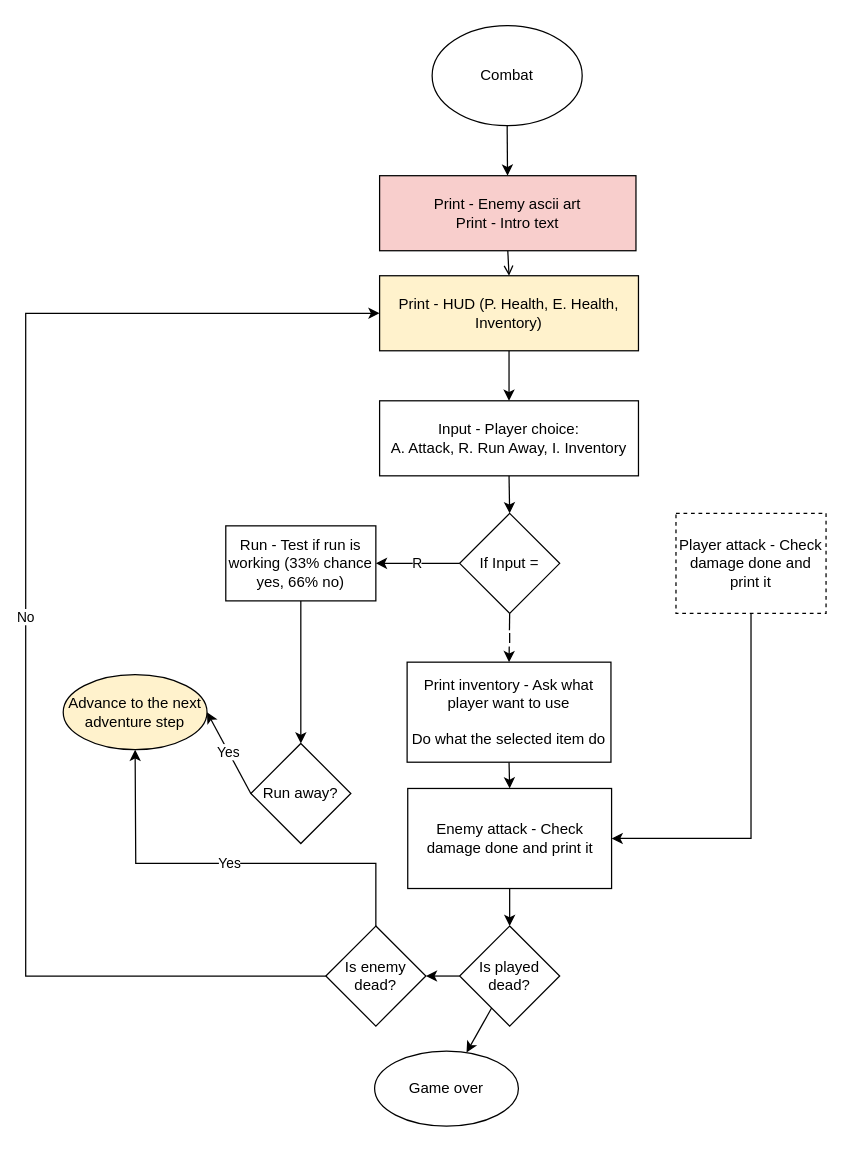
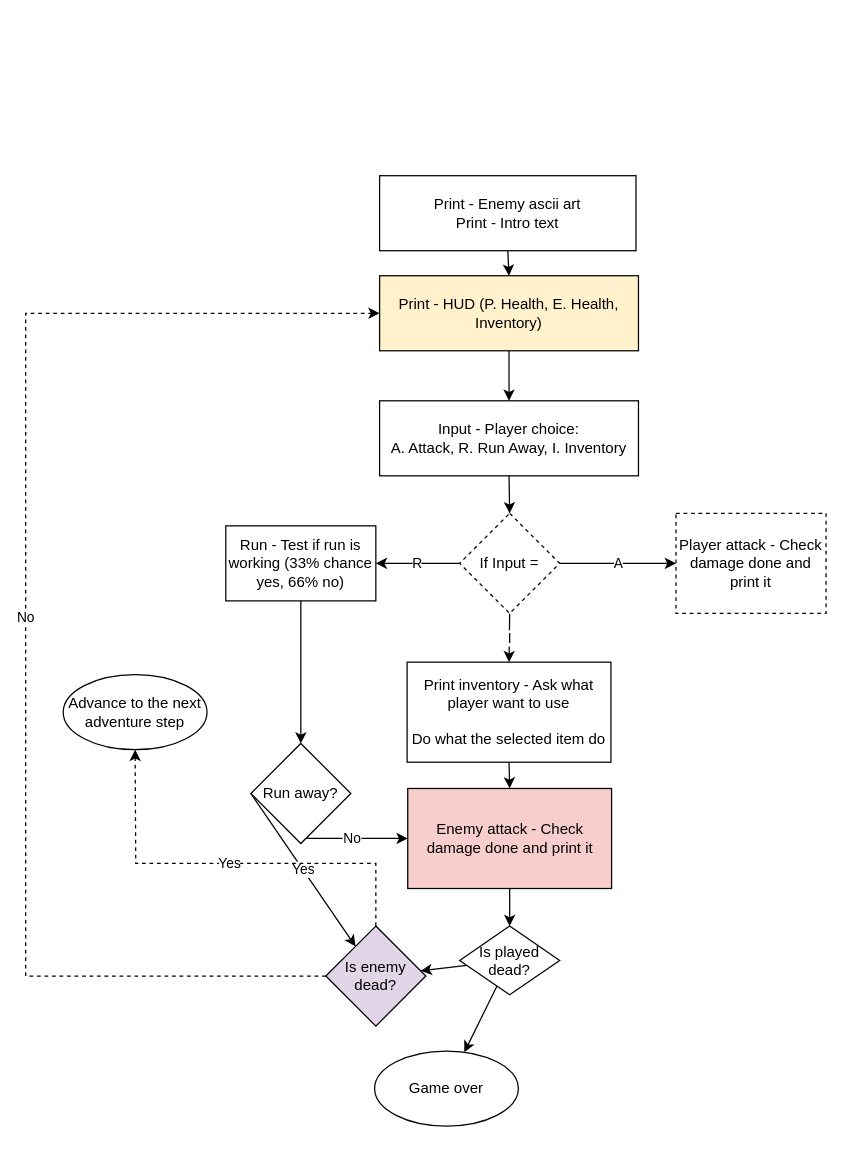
(507, 76) -> none
(507, 147) -> none
(508, 213) -> (508, 213)
(508, 268) -> (508, 266)
(509, 563) -> (509, 563)
none -> (614, 563)
(135, 712) -> (135, 712)
(231, 756) -> (300, 866)
(751, 791) -> none
none -> (352, 838)
(509, 838) -> (509, 838)
(338, 863) -> (338, 863)
(26, 949) -> (26, 949)
(376, 976) -> (376, 976)
(509, 976) -> (509, 960)
